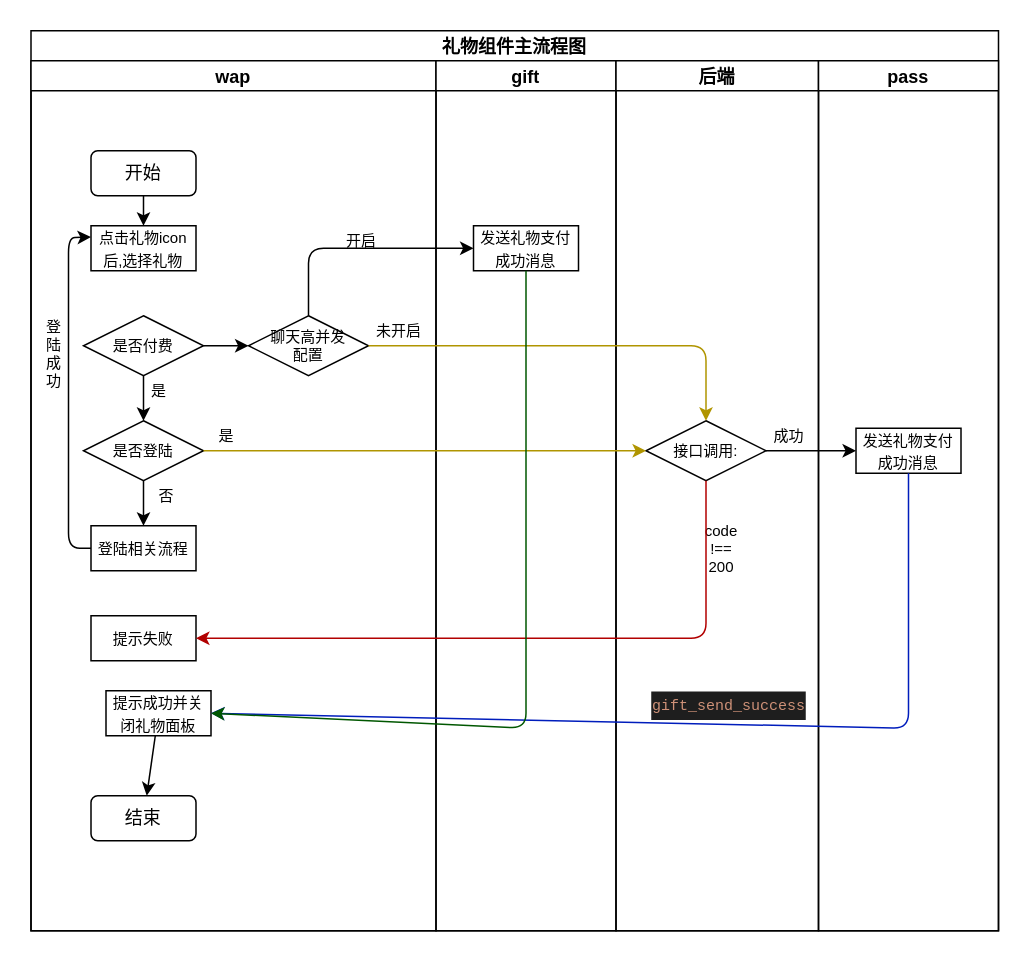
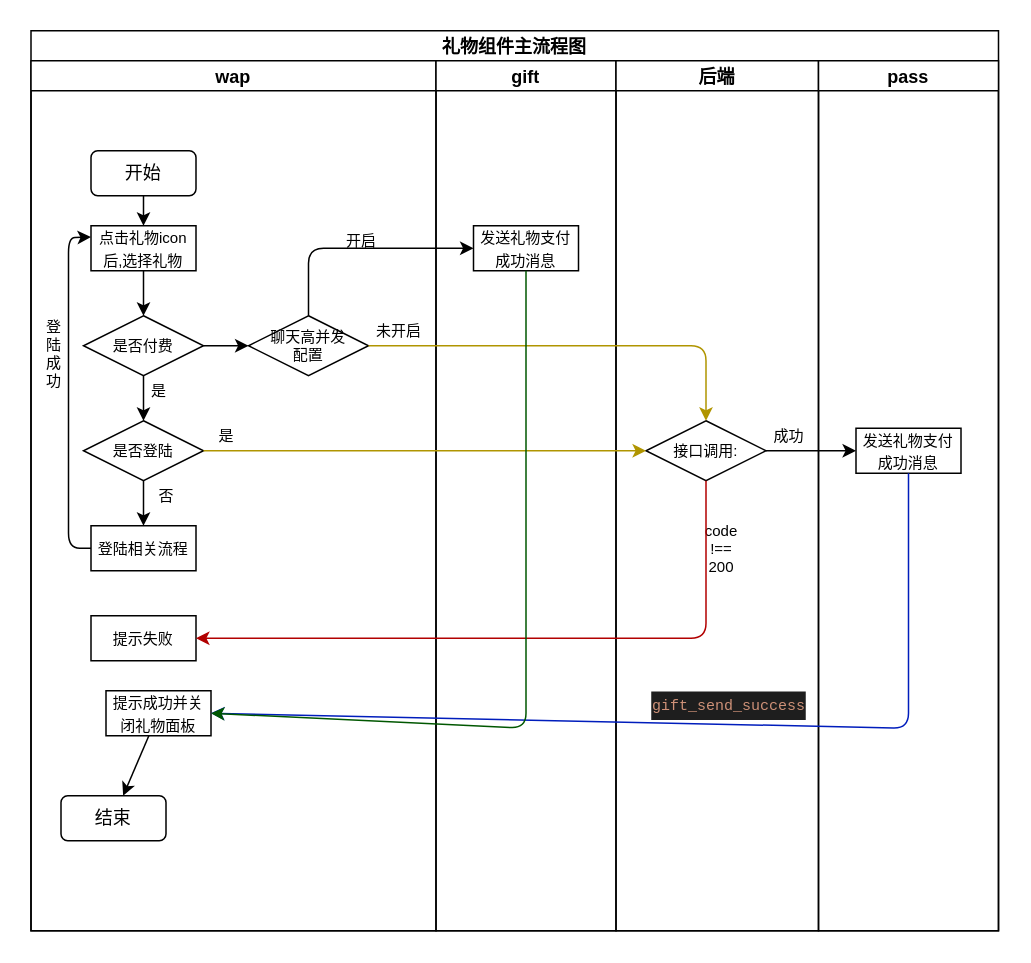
none -> (143, 288)
(143, 818) -> (113, 818)
